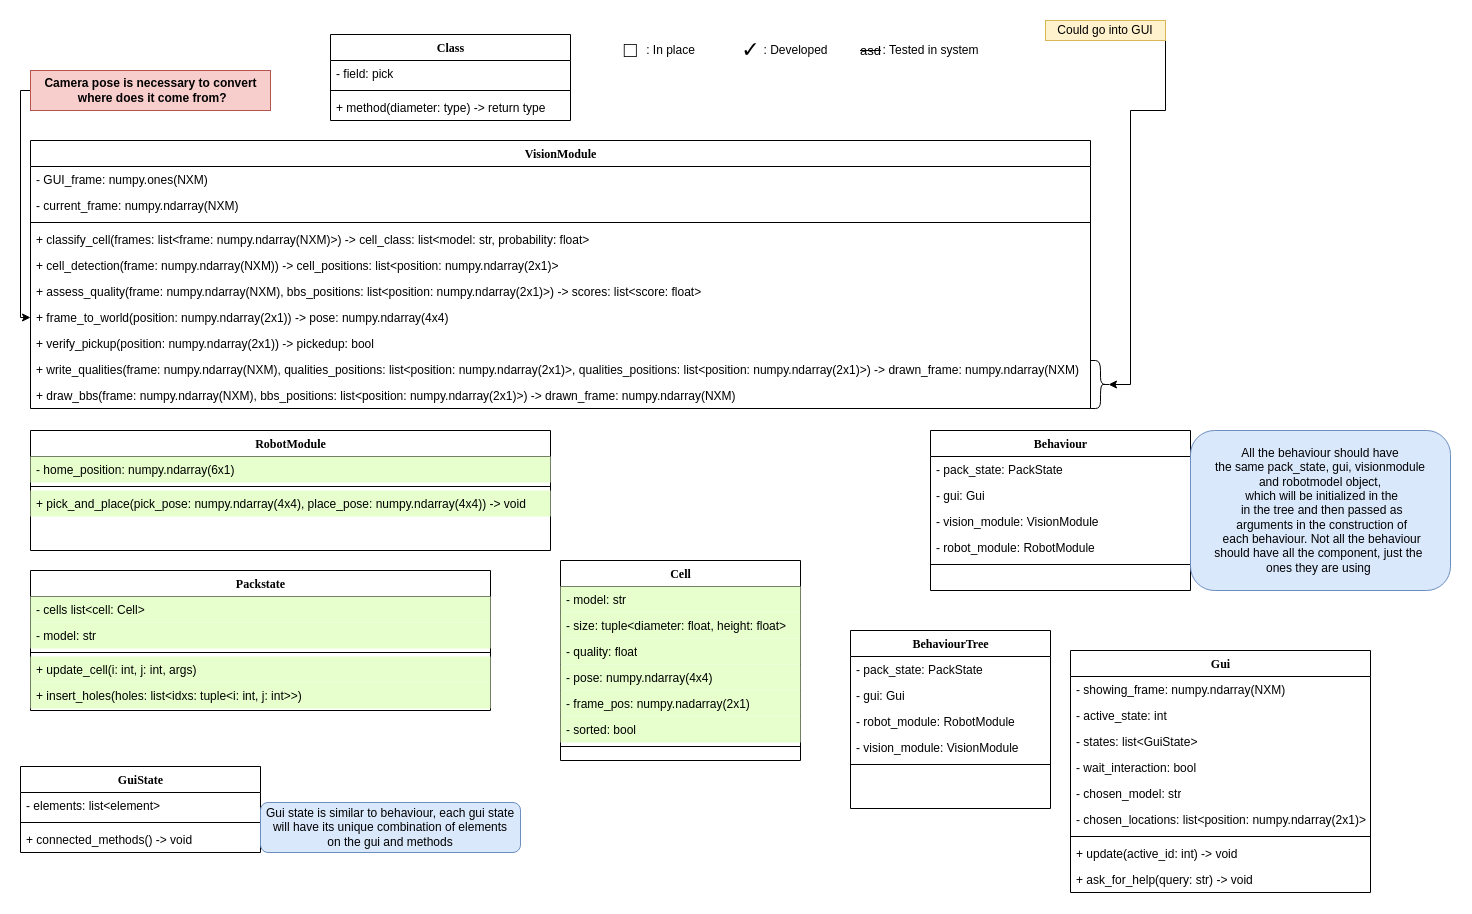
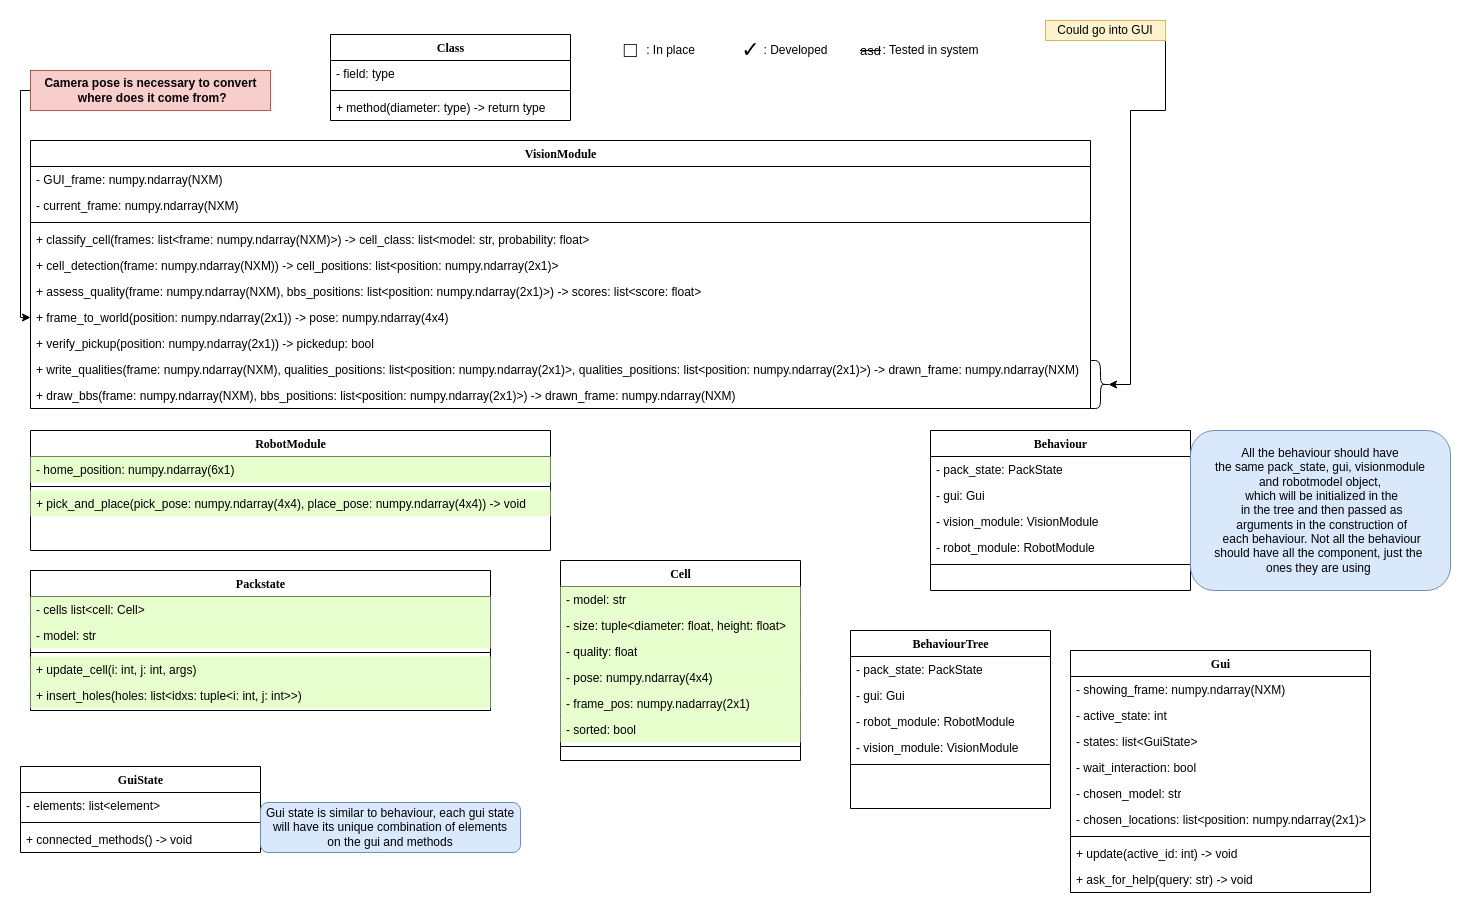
(371, 75) -> (372, 75)
(124, 181) -> (134, 181)
